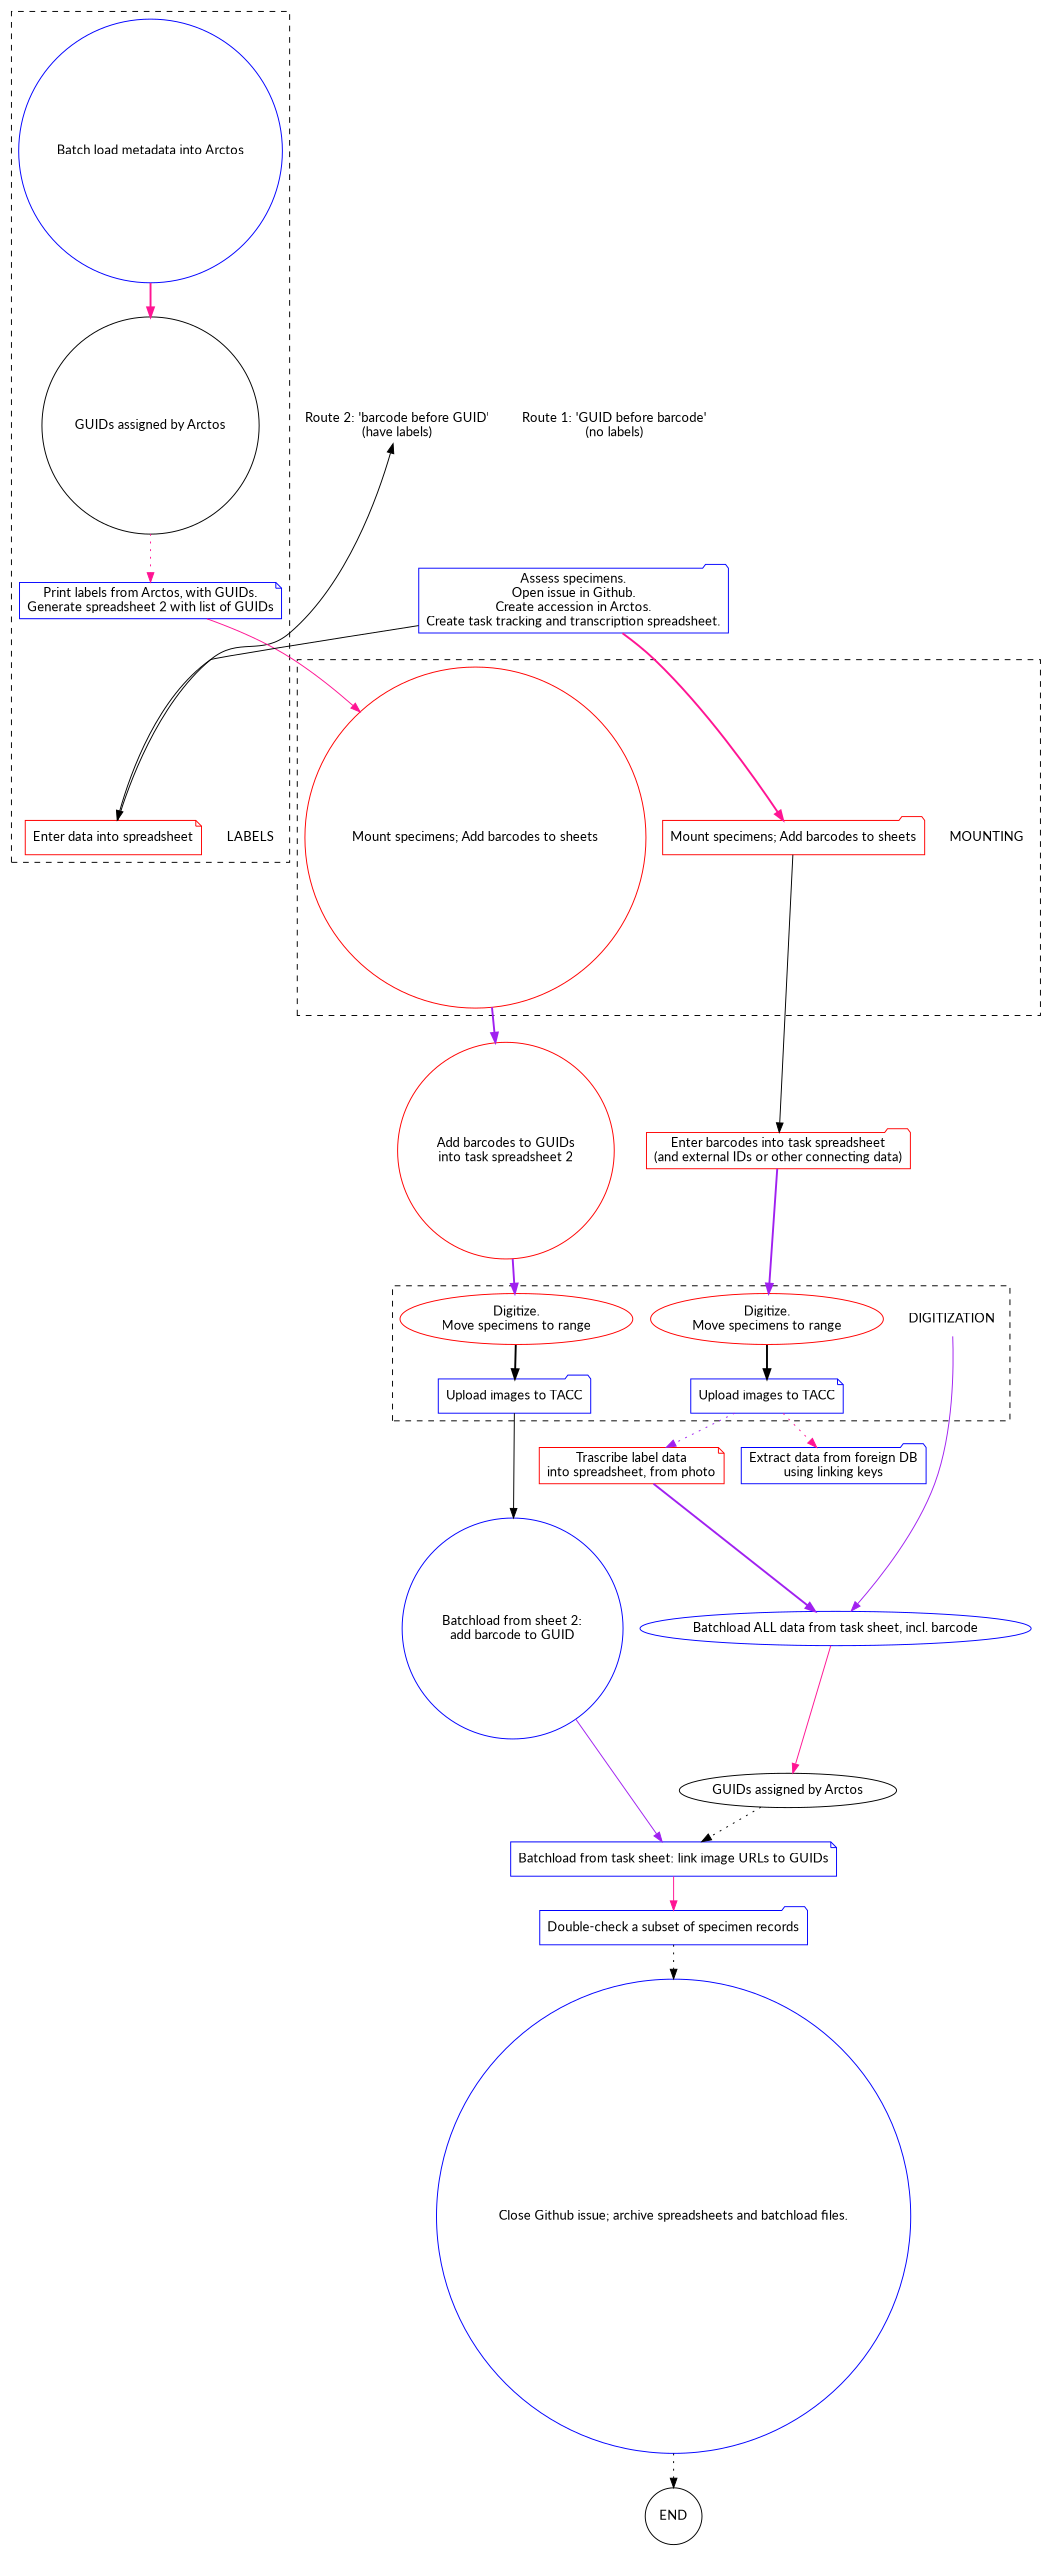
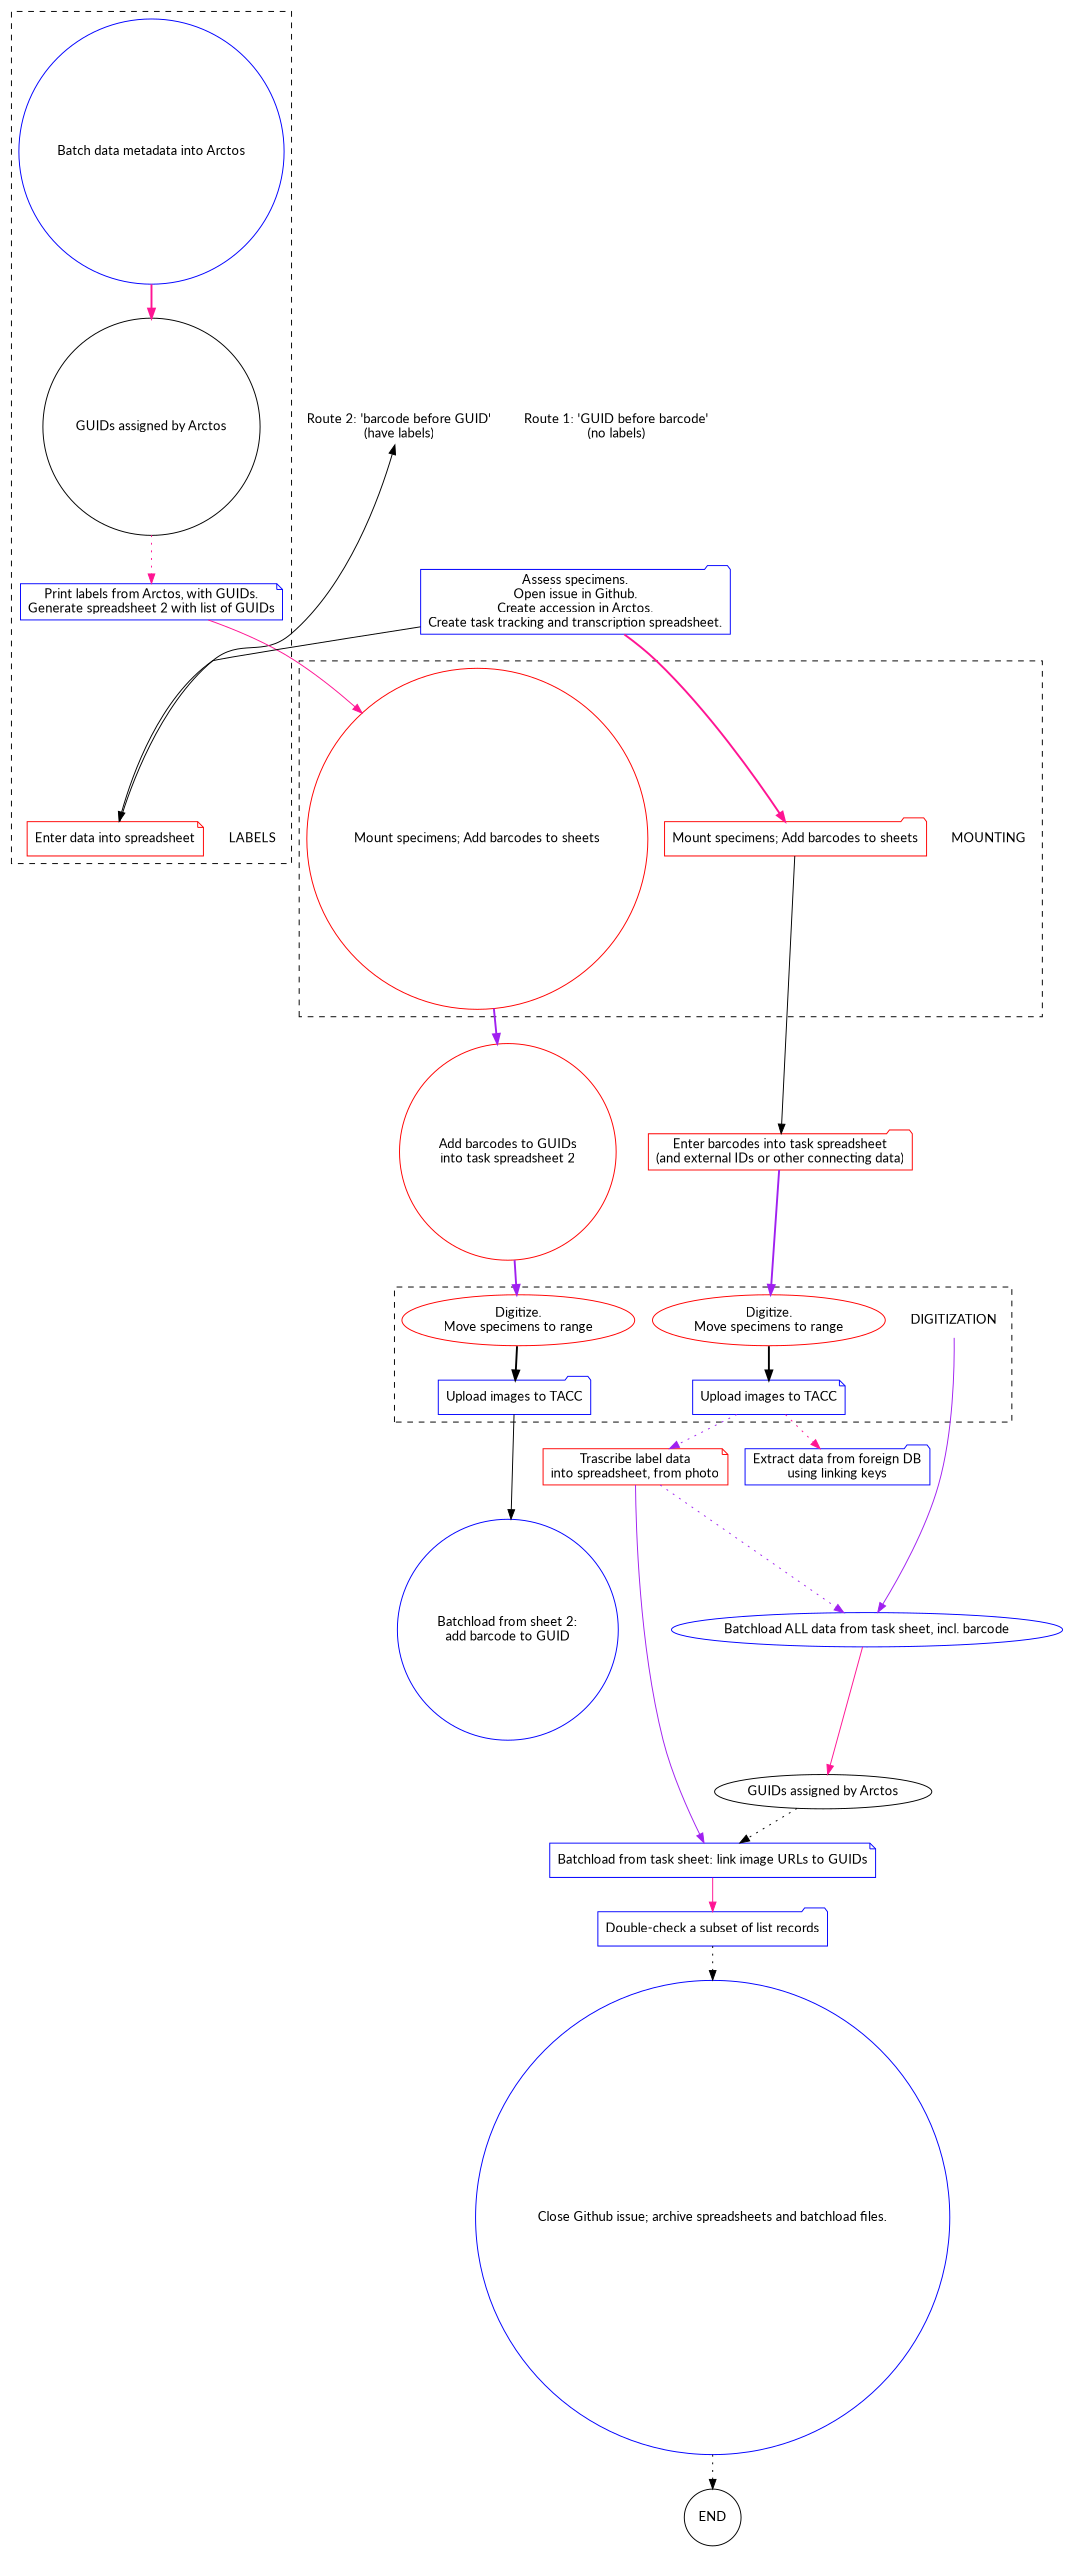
(151, 151) -> (151, 152)
(731, 1545) -> (748, 1546)
(616, 1777) -> (648, 1664)
(674, 1928) -> (713, 1929)
